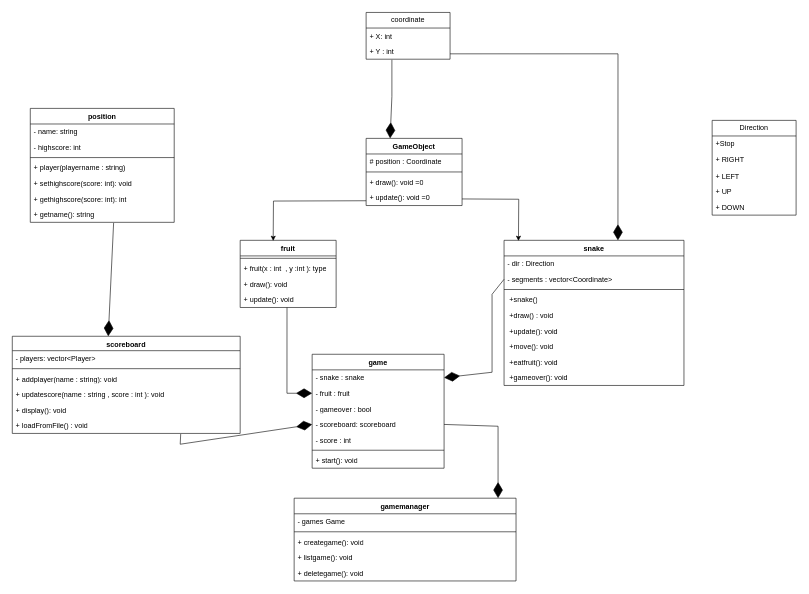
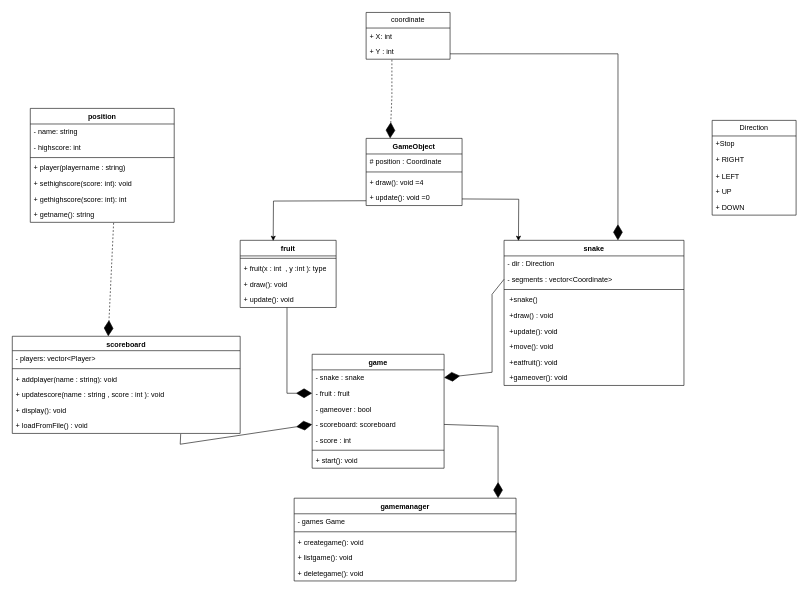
(392, 90) -> (392, 90)
(399, 183) -> (399, 183)
(111, 272) -> (111, 272)
